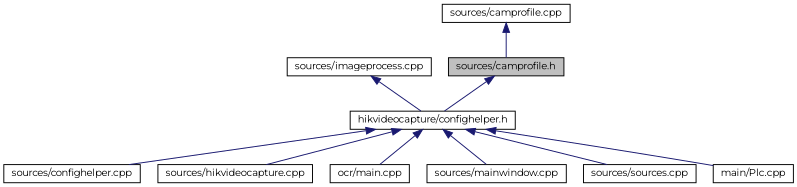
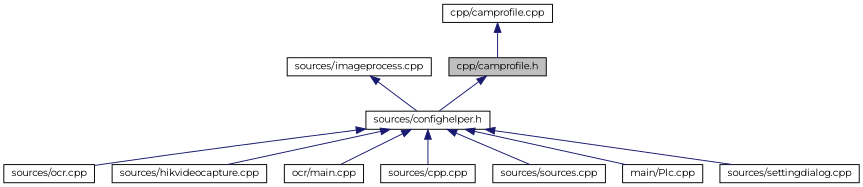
(506, 13) -> (498, 13)
(506, 67) -> (498, 67)
(433, 120) -> (428, 120)
(72, 174) -> (49, 174)
(497, 174) -> (428, 174)
none -> (790, 174)
